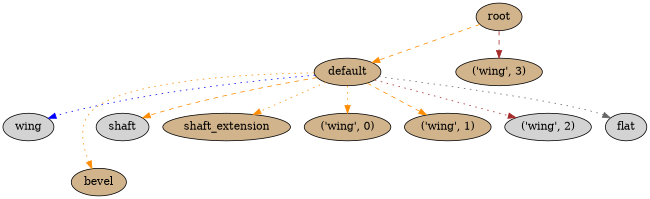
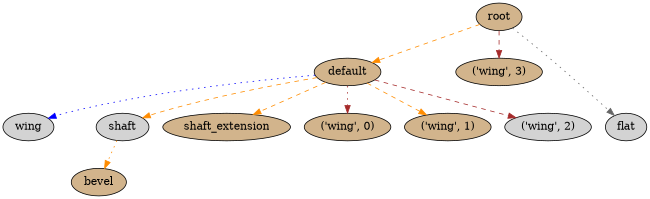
(174, 83) -> (112, 151)
(492, 92) -> (561, 68)
(348, 96) -> (348, 96)
(293, 97) -> (293, 97)
(442, 98) -> (442, 98)
